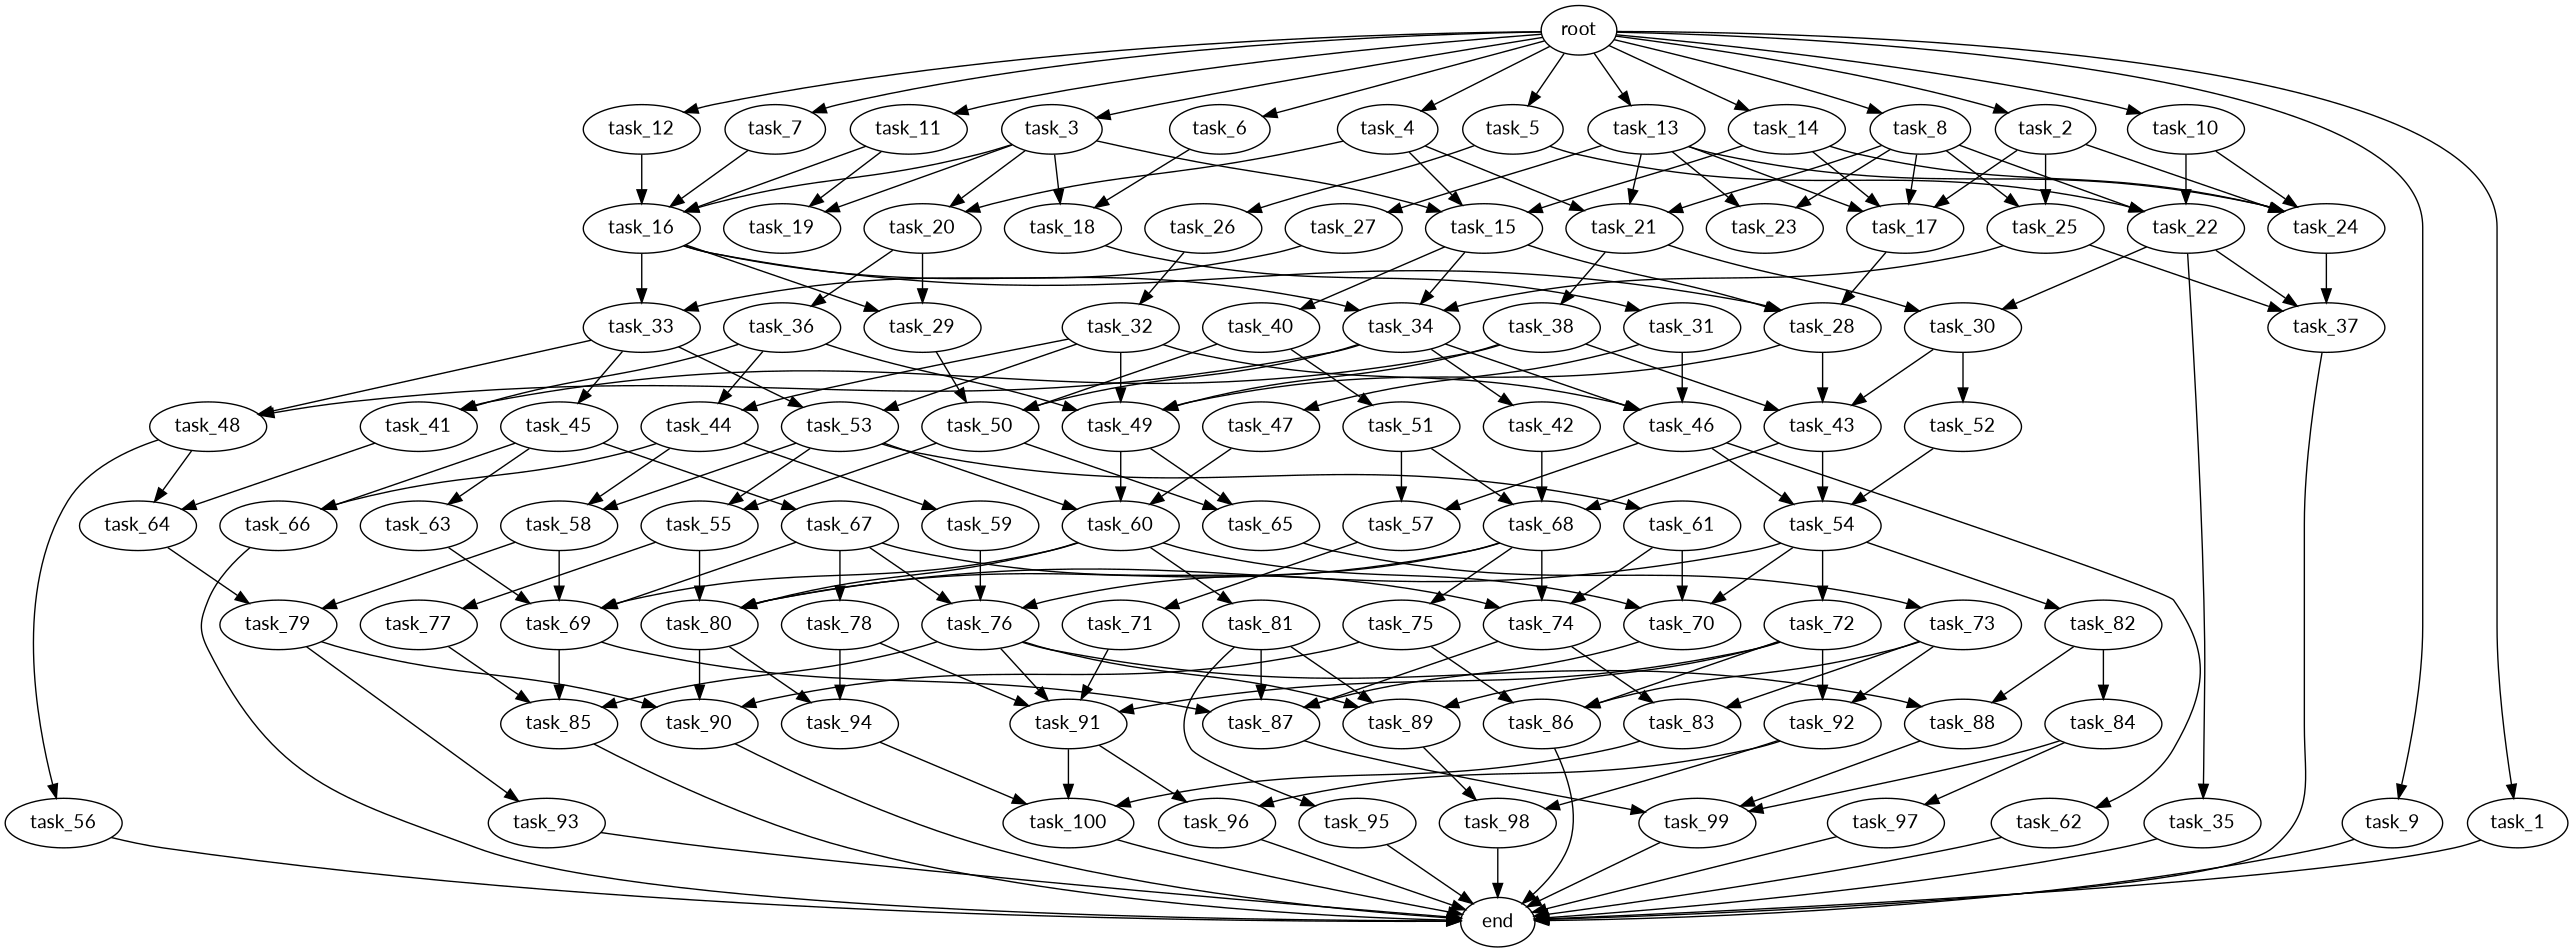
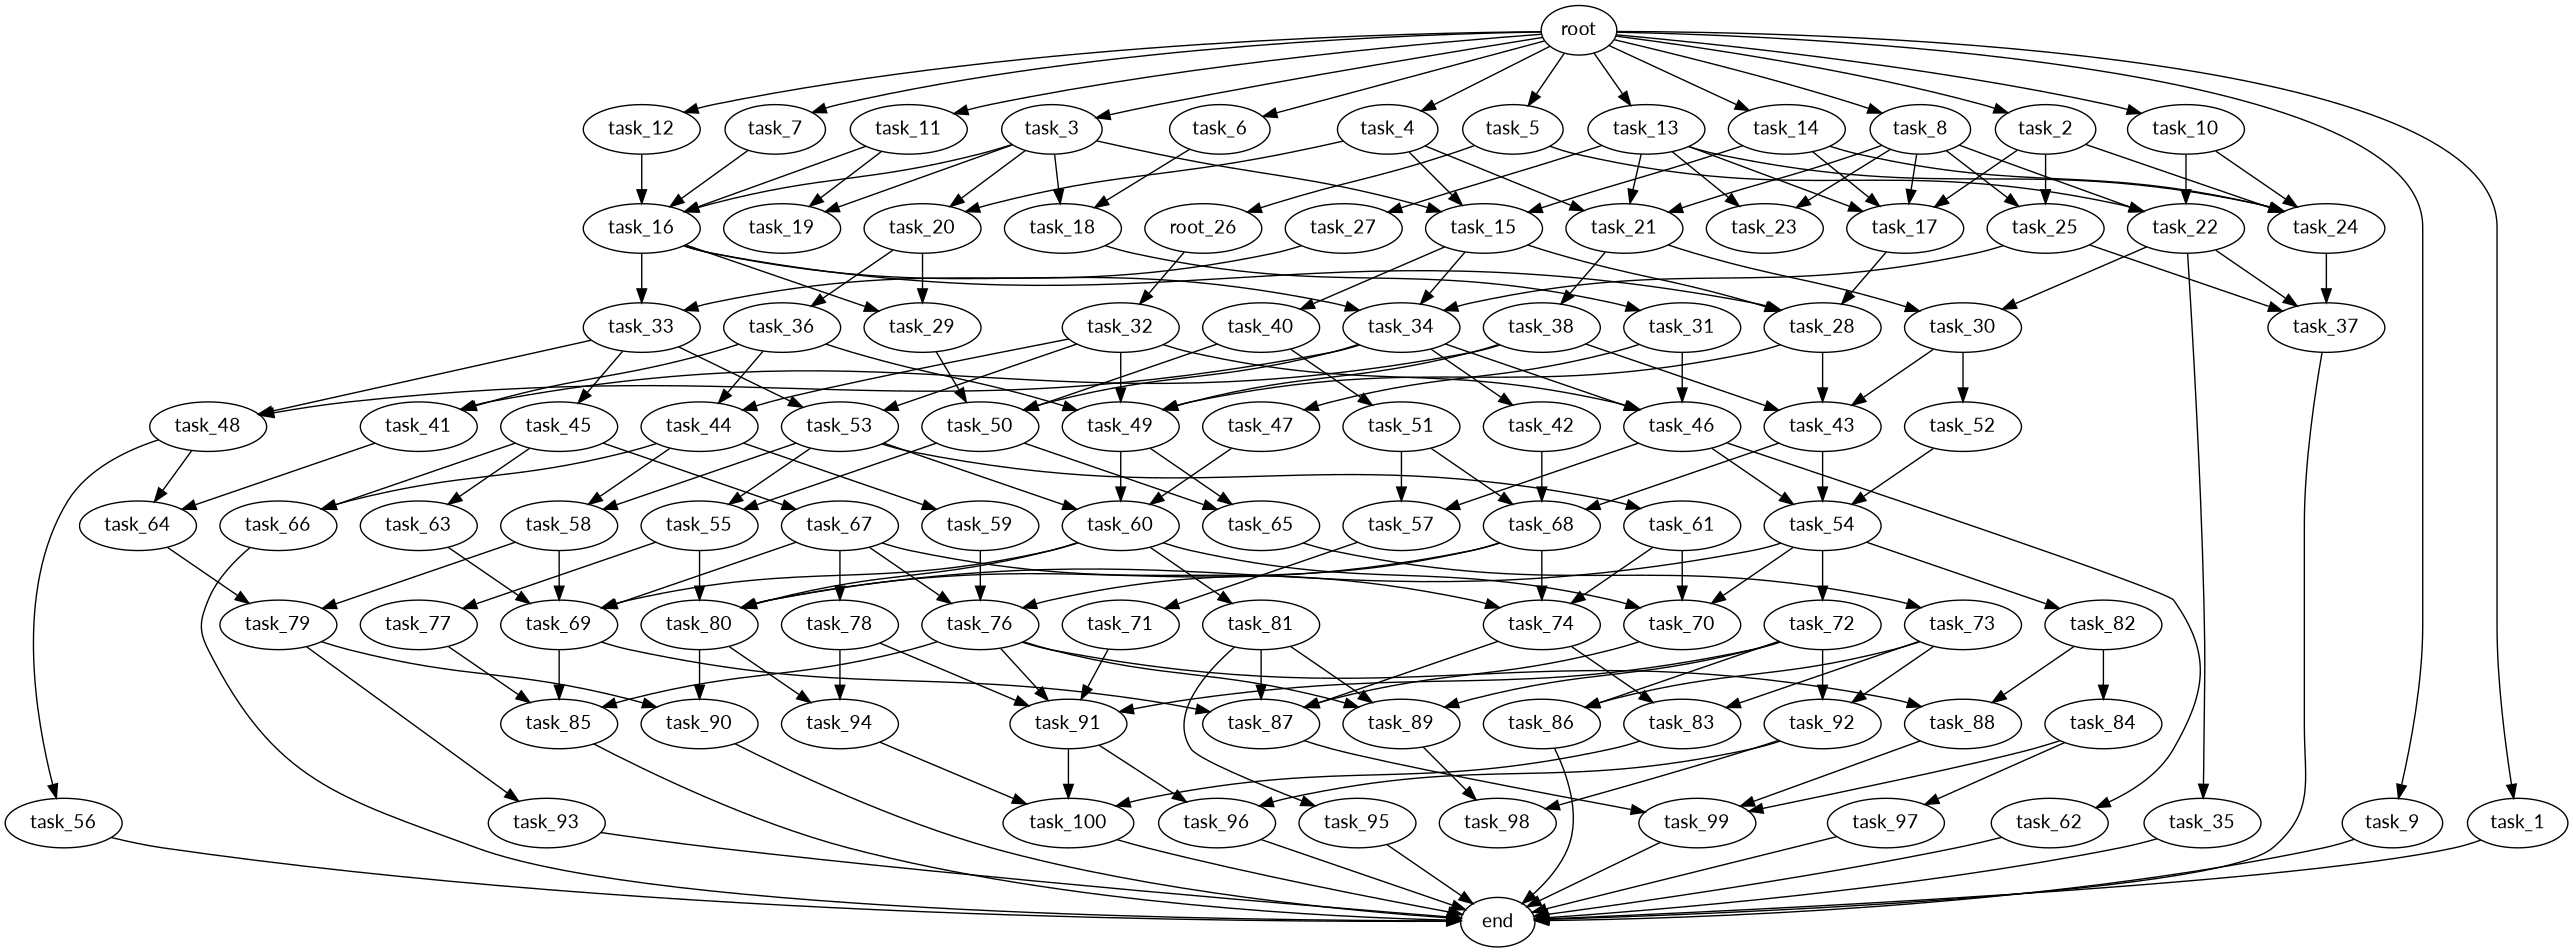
(1203, 228) -> (1203, 228)
(1401, 625) -> none
(1498, 866) -> none
